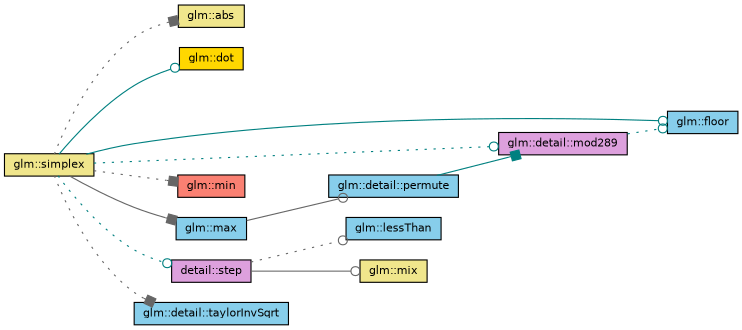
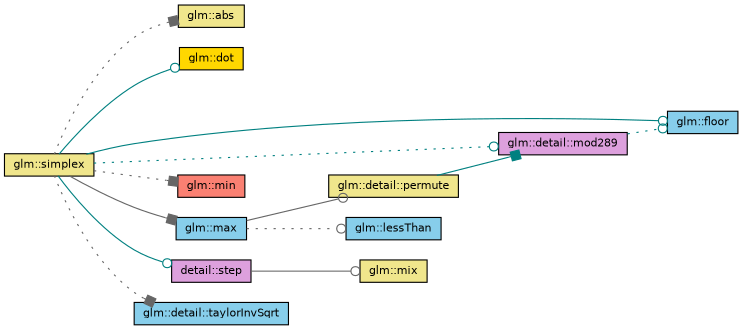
(394, 186) -> (394, 186)
(104, 227) -> (104, 227)
(295, 252) -> (292, 229)
